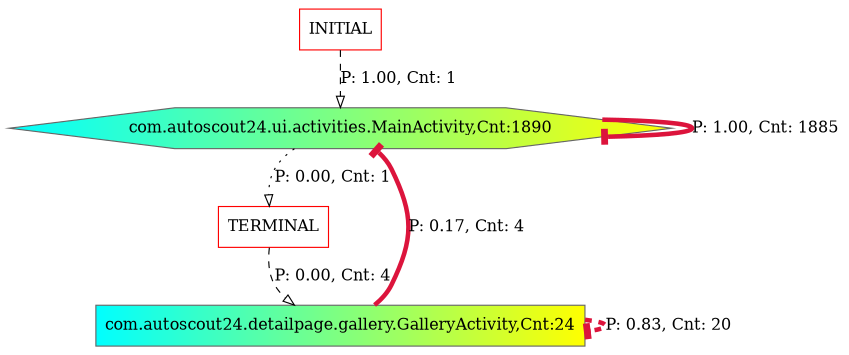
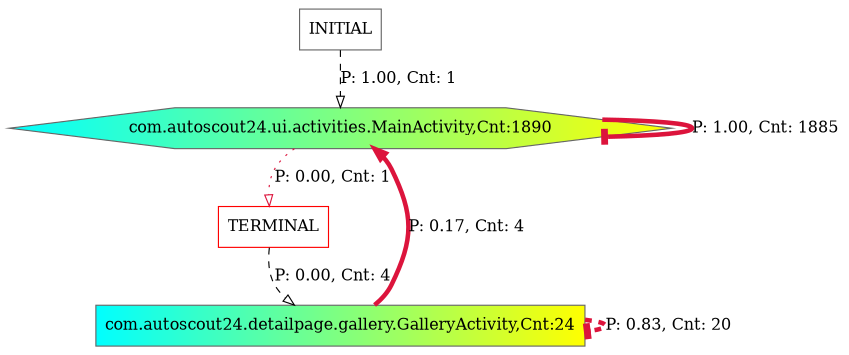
(340, 30) -> (340, 30)
(275, 168) -> (275, 168)
(408, 230) -> (408, 230)
